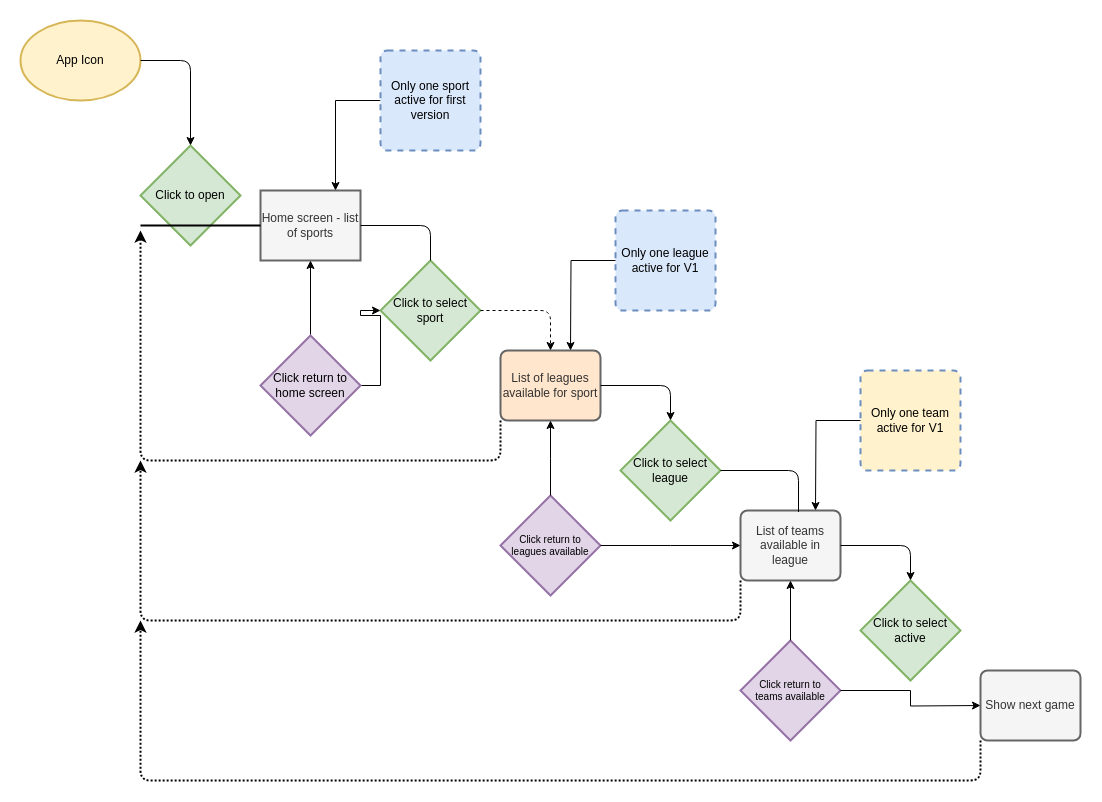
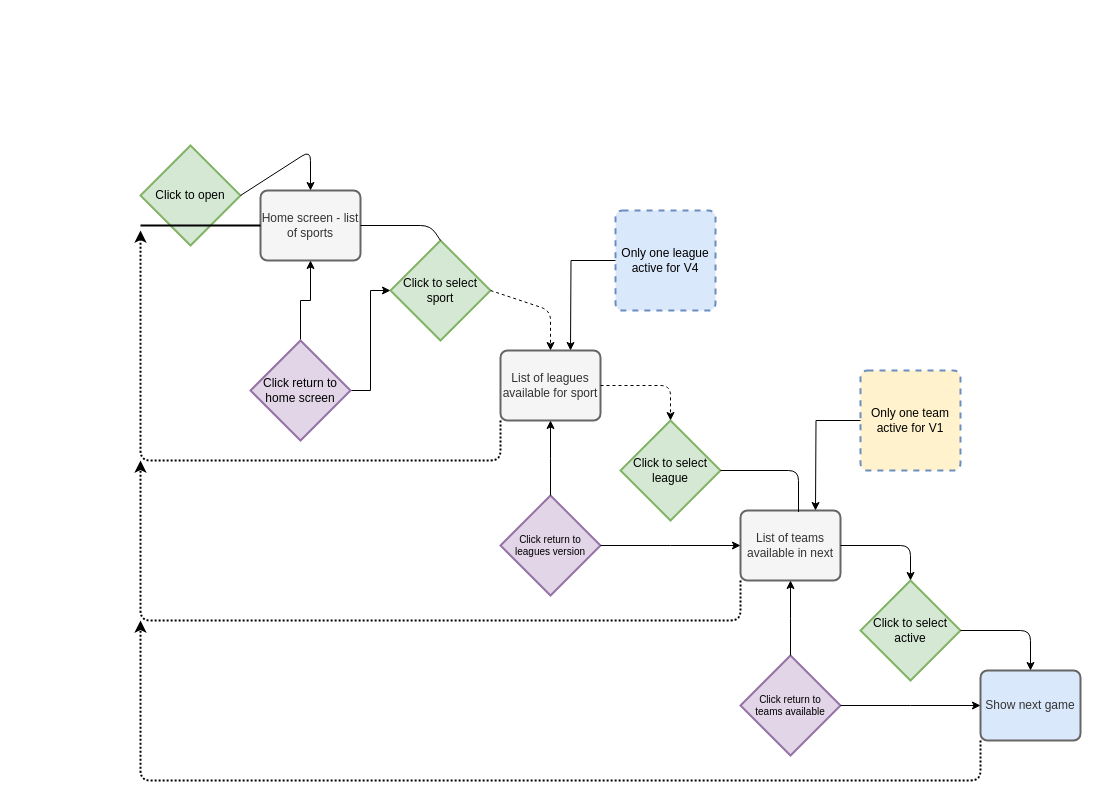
(81, 61) -> none
(191, 80) -> none
(431, 101) -> none
(336, 120) -> none
none -> (285, 167)
(311, 226) -> (311, 226)
(666, 261) -> (666, 261)
(431, 311) -> (441, 291)
(311, 386) -> (301, 391)
(551, 386) -> (551, 386)
(645, 386) -> (645, 386)
(551, 546) -> (551, 546)
(791, 546) -> (791, 546)
none -> (1007, 631)
(791, 691) -> (791, 706)
(1031, 706) -> (1031, 706)
